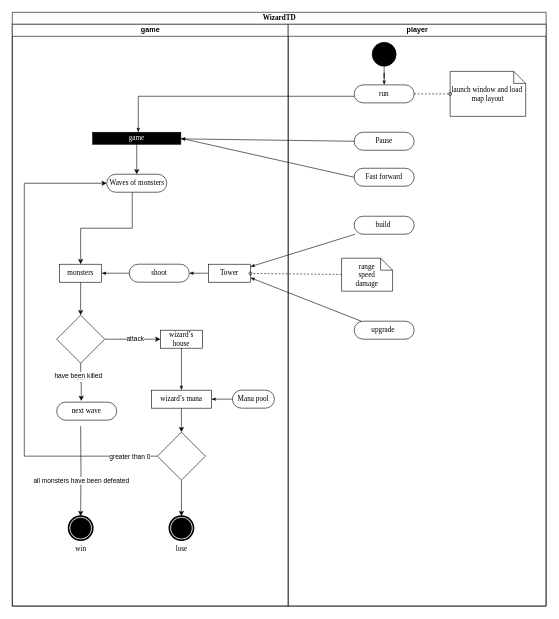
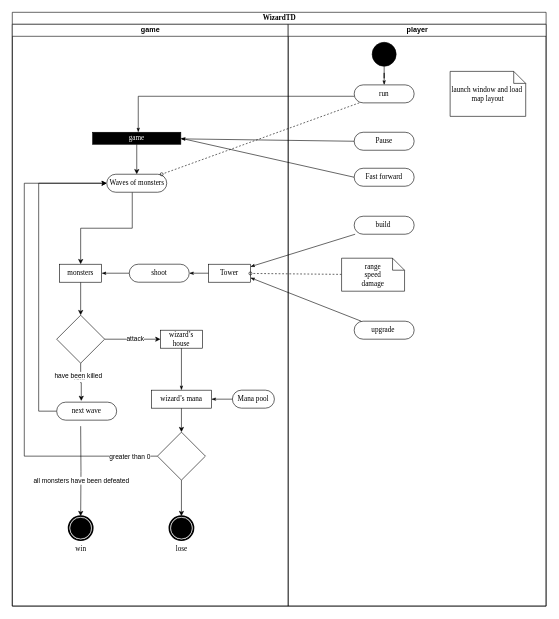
(432, 94) -> (261, 138)
(367, 275) -> (373, 275)
none -> (39, 307)
